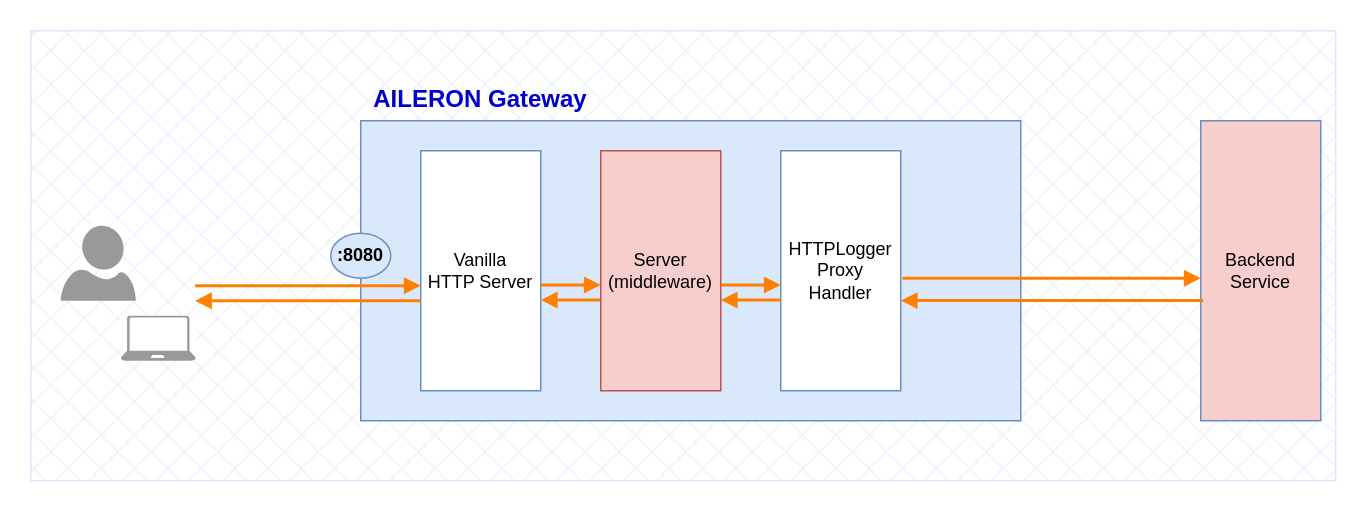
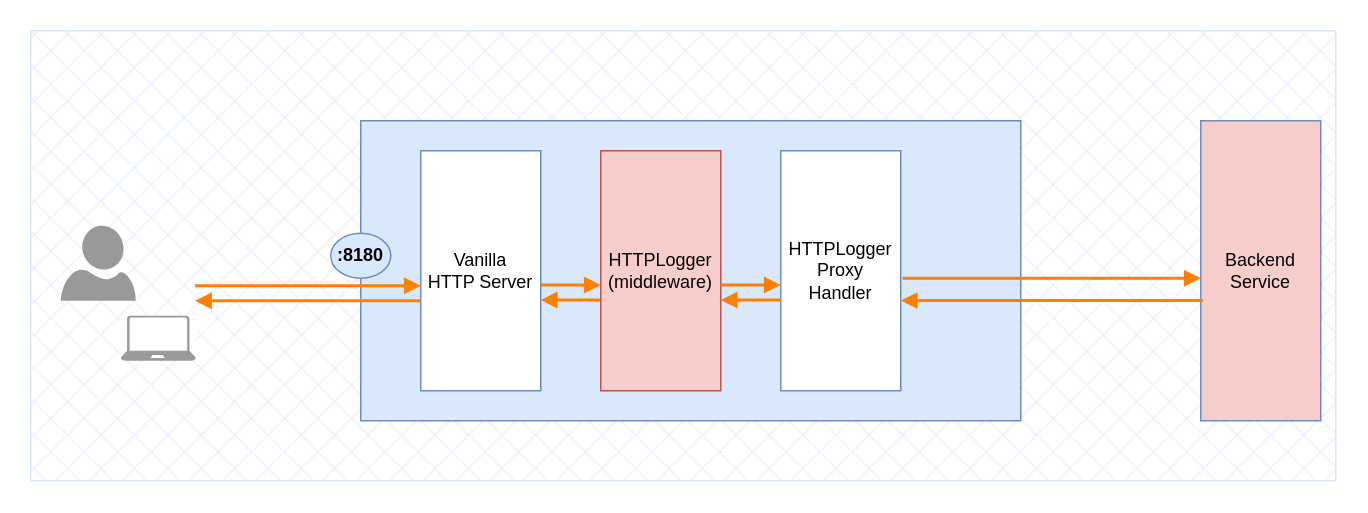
(481, 98) -> none
(361, 256) -> (361, 256)
(661, 271) -> (661, 271)
